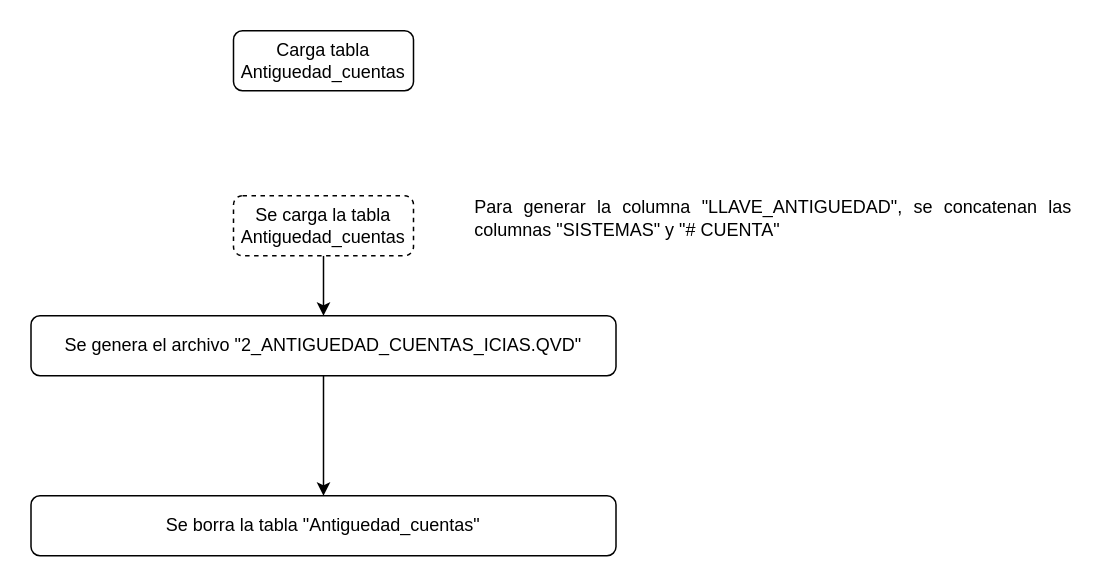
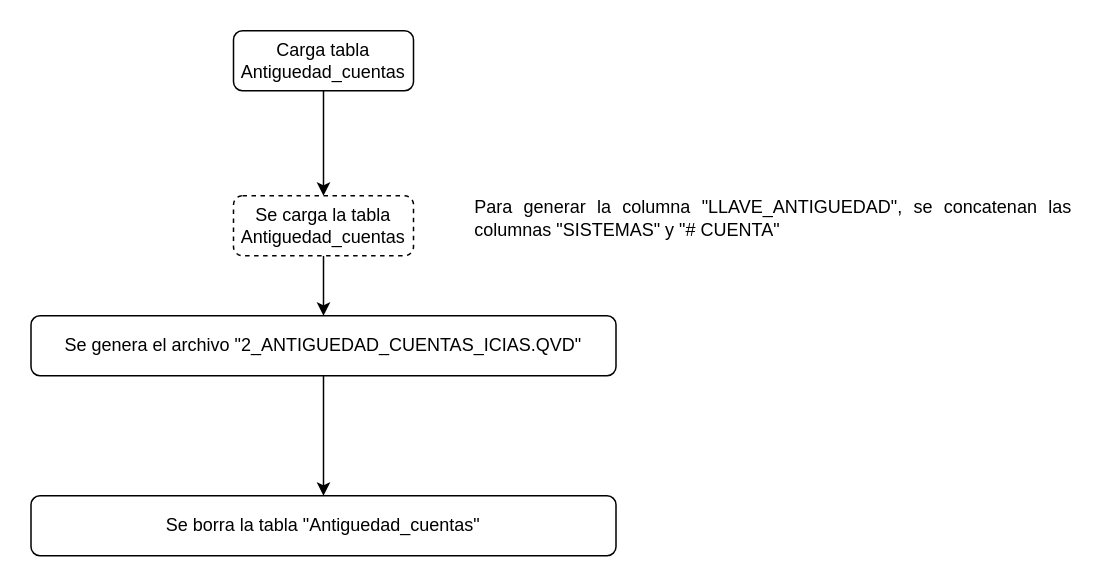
none -> (323, 138)
